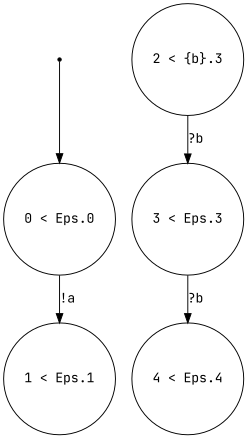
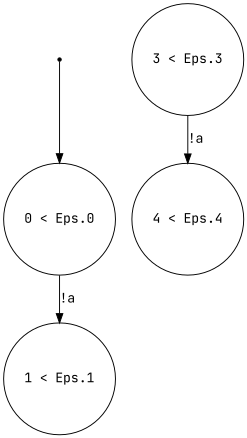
(188, 60) -> none
(196, 299) -> (196, 139)
